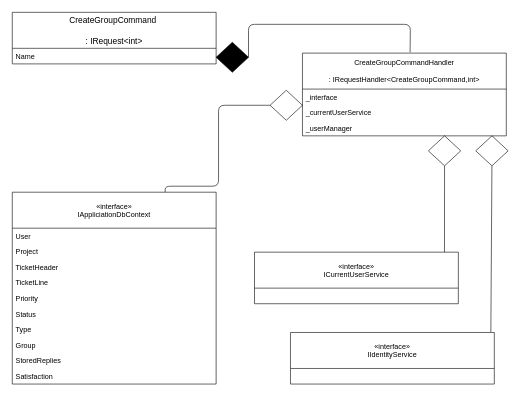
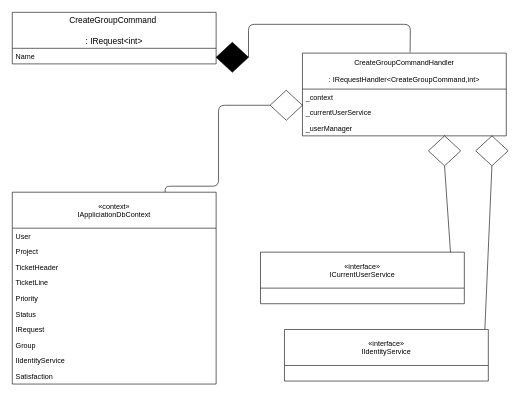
(325, 97) -> (322, 97)
(114, 206) -> (114, 206)
(357, 278) -> (363, 278)
(24, 330) -> (32, 330)
(393, 359) -> (387, 356)
(40, 361) -> (46, 361)
